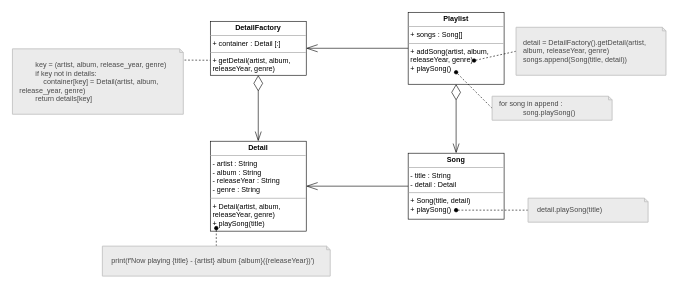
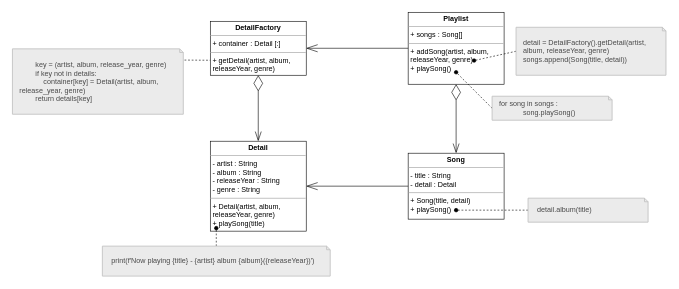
(534, 108) -> (532, 108)
(574, 210) -> (568, 210)
